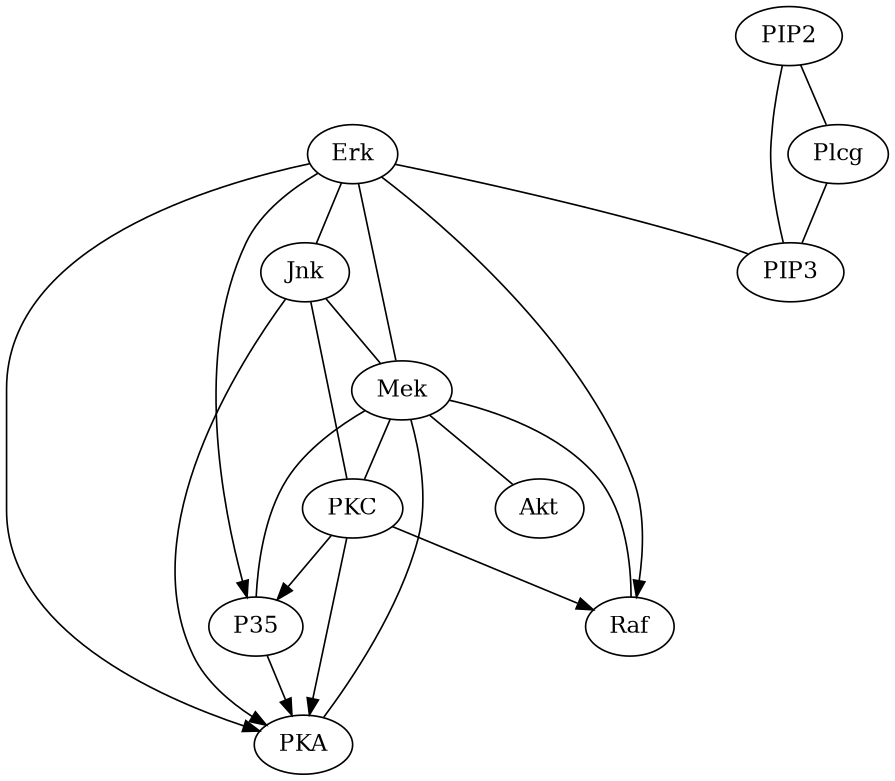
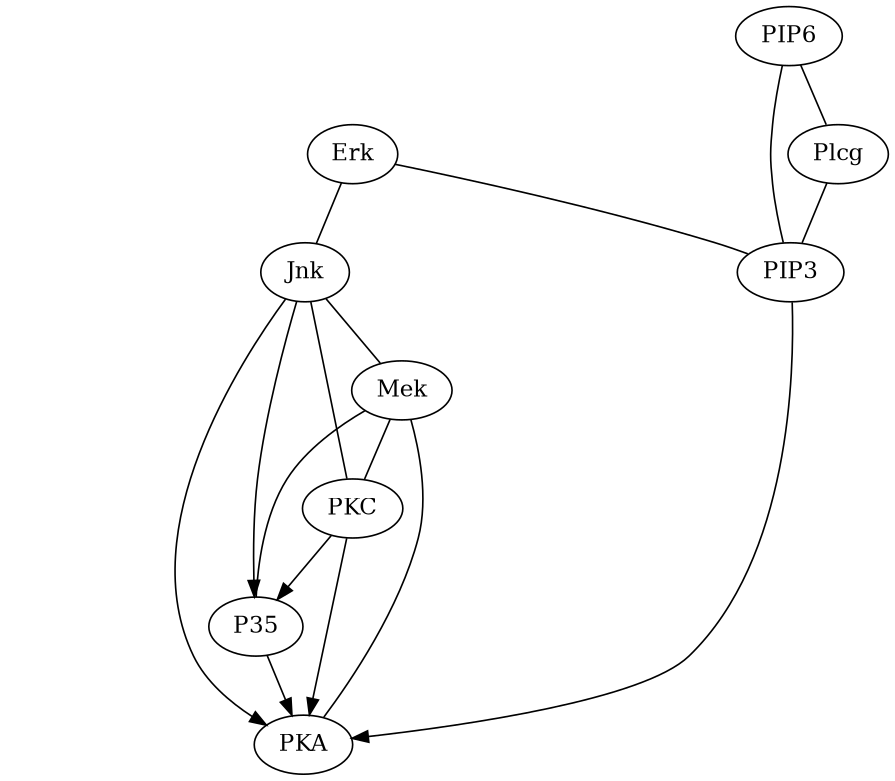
(789, 36) -> (789, 36)
(377, 272) -> none
(218, 361) -> (264, 439)
(7, 417) -> (703, 639)
(540, 508) -> none
(630, 627) -> none
